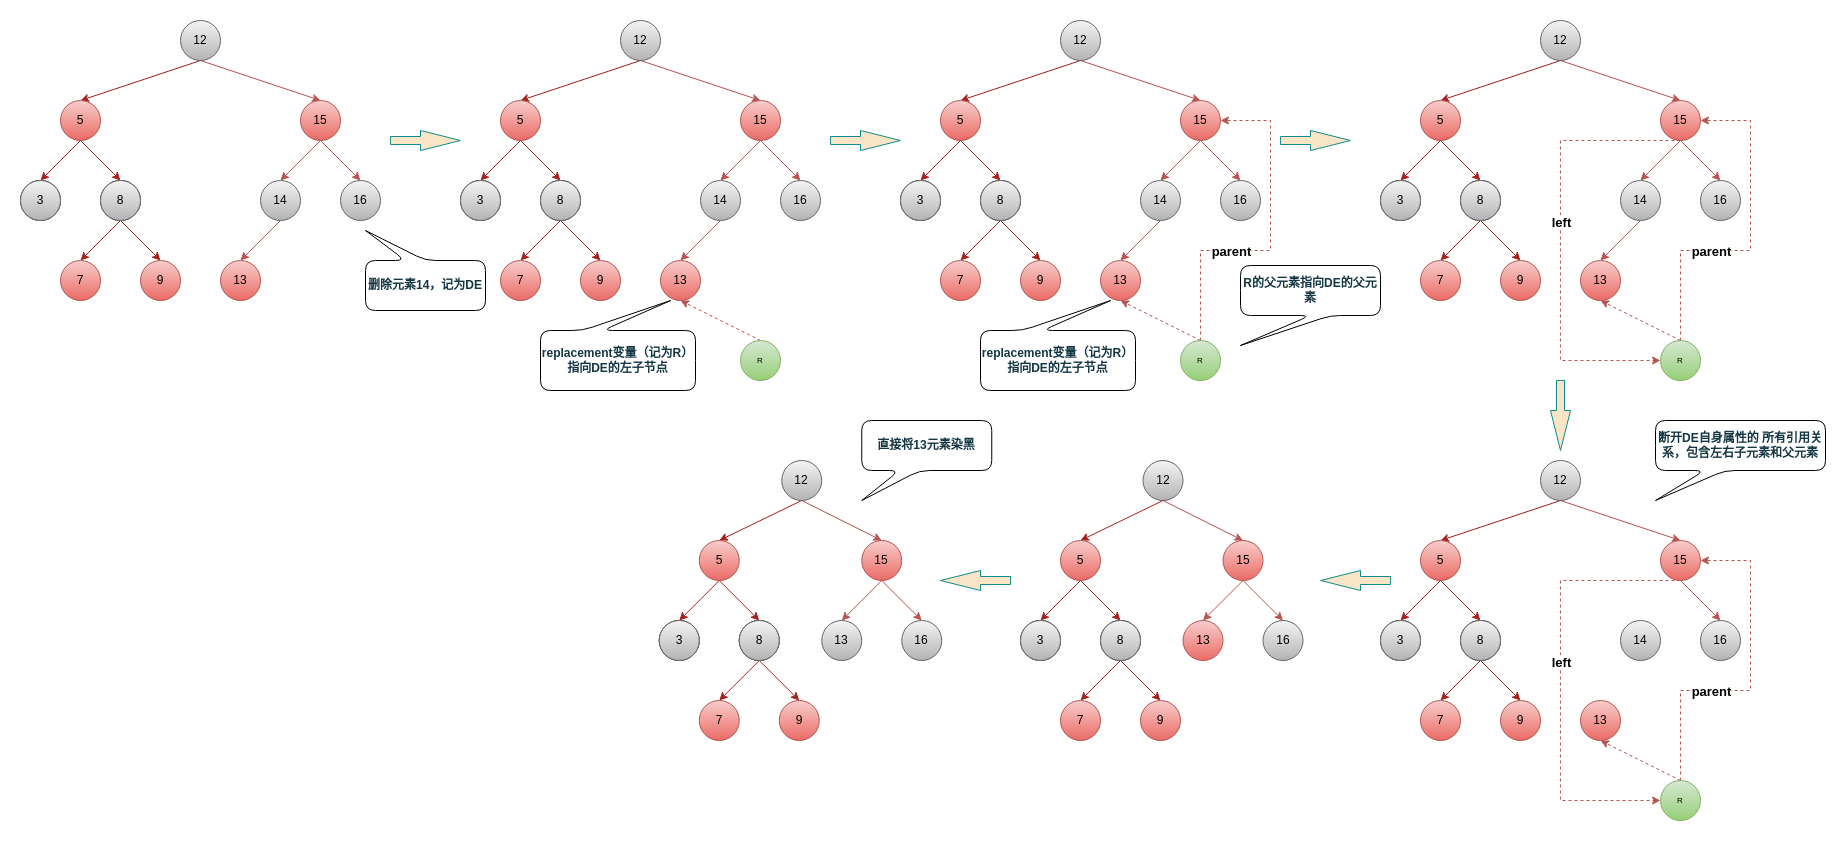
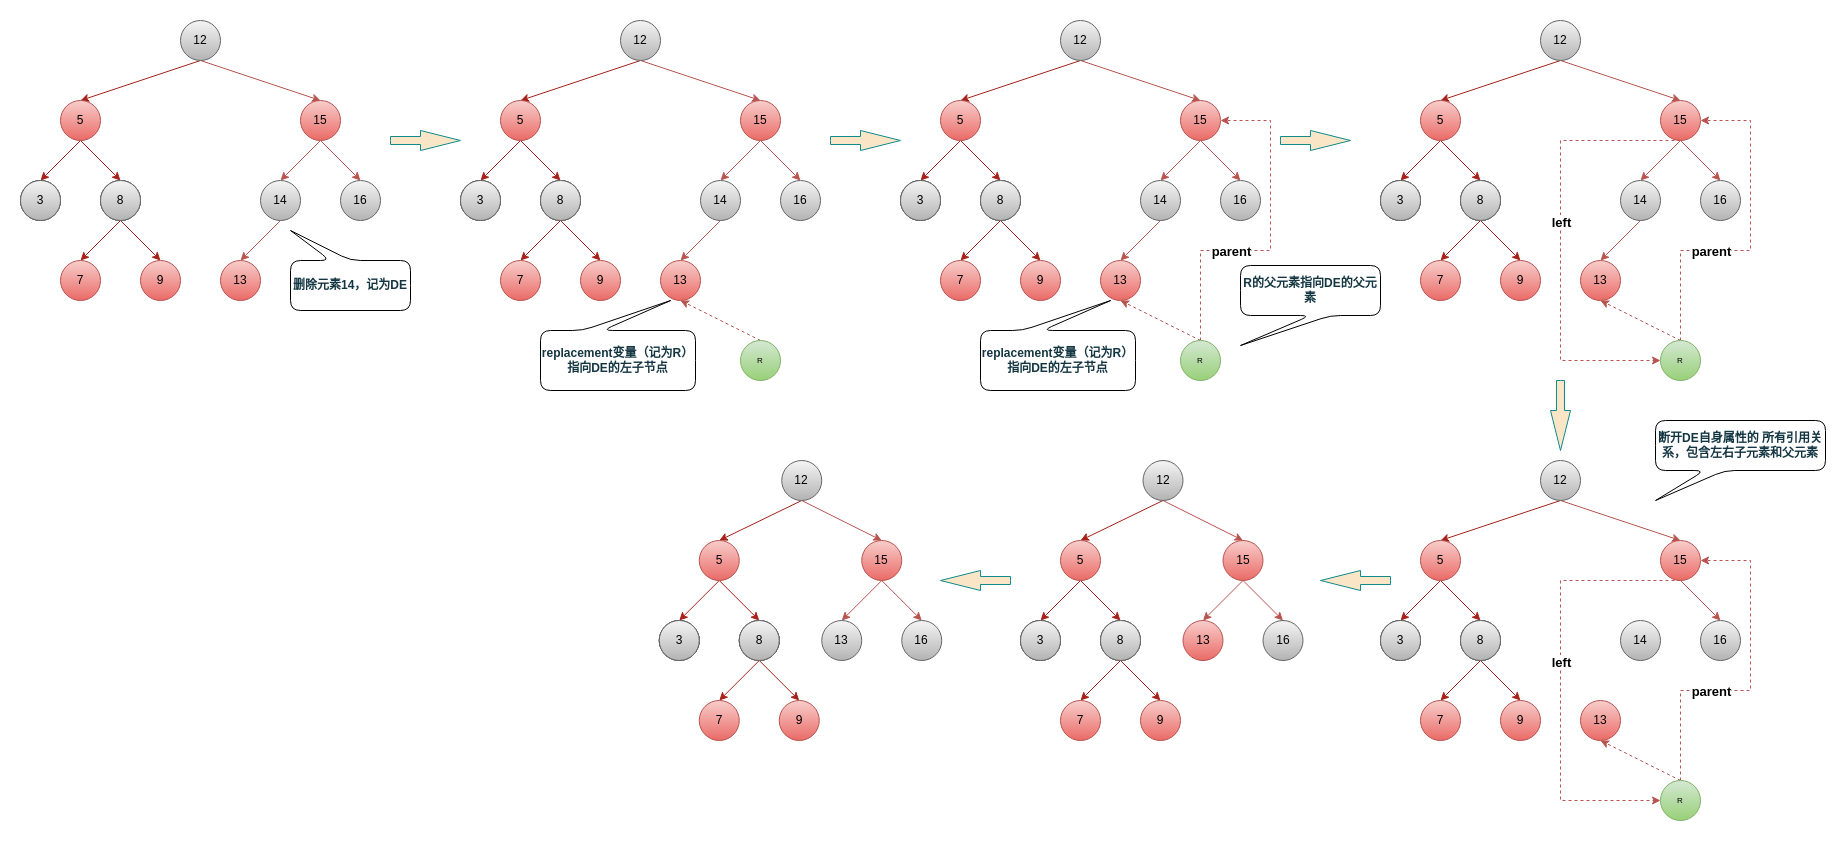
(426, 271) -> (351, 271)
(927, 461) -> none
